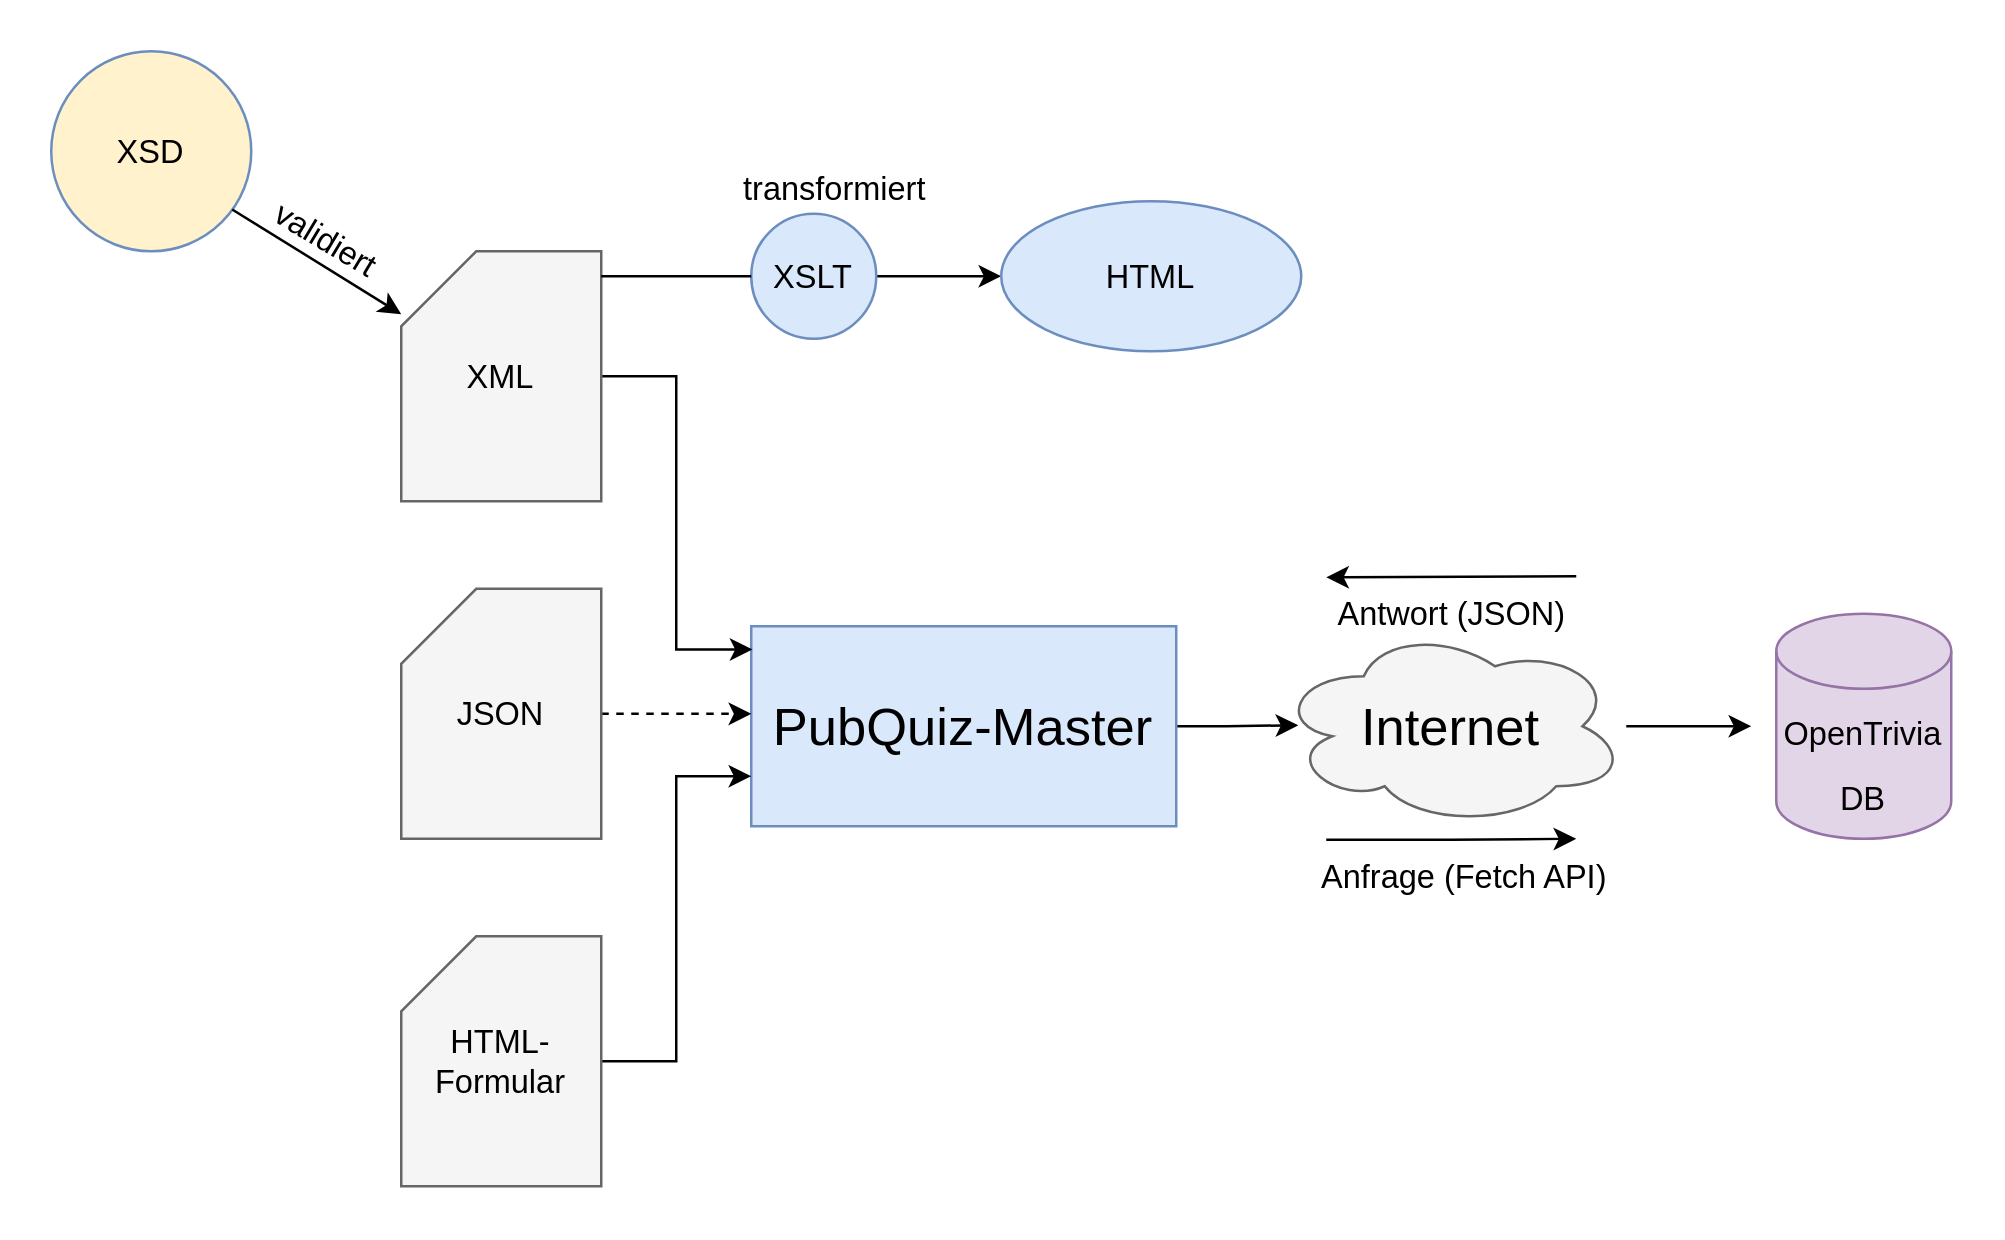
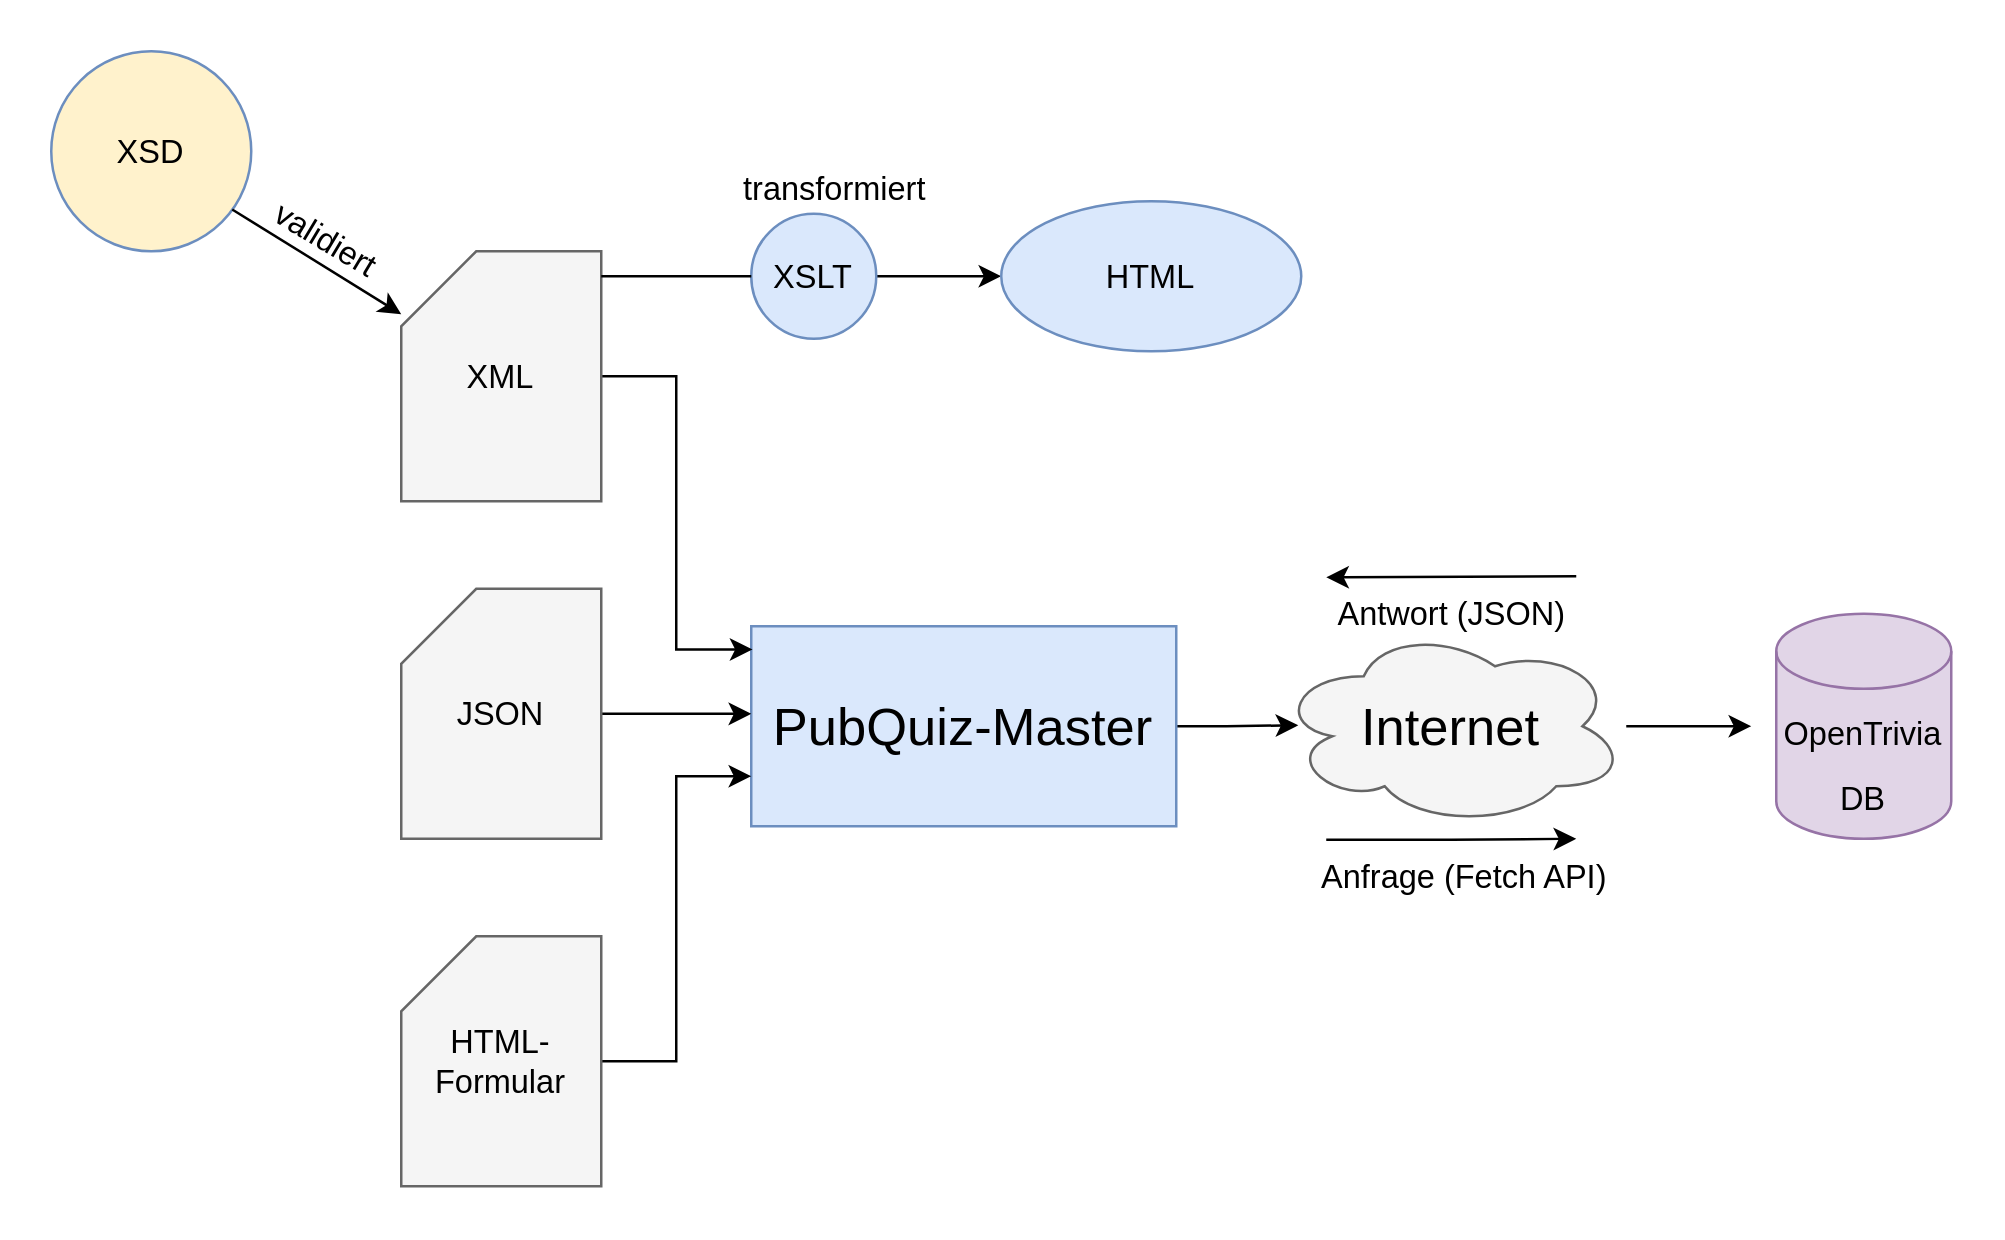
(671, 714) -> (671, 714)
